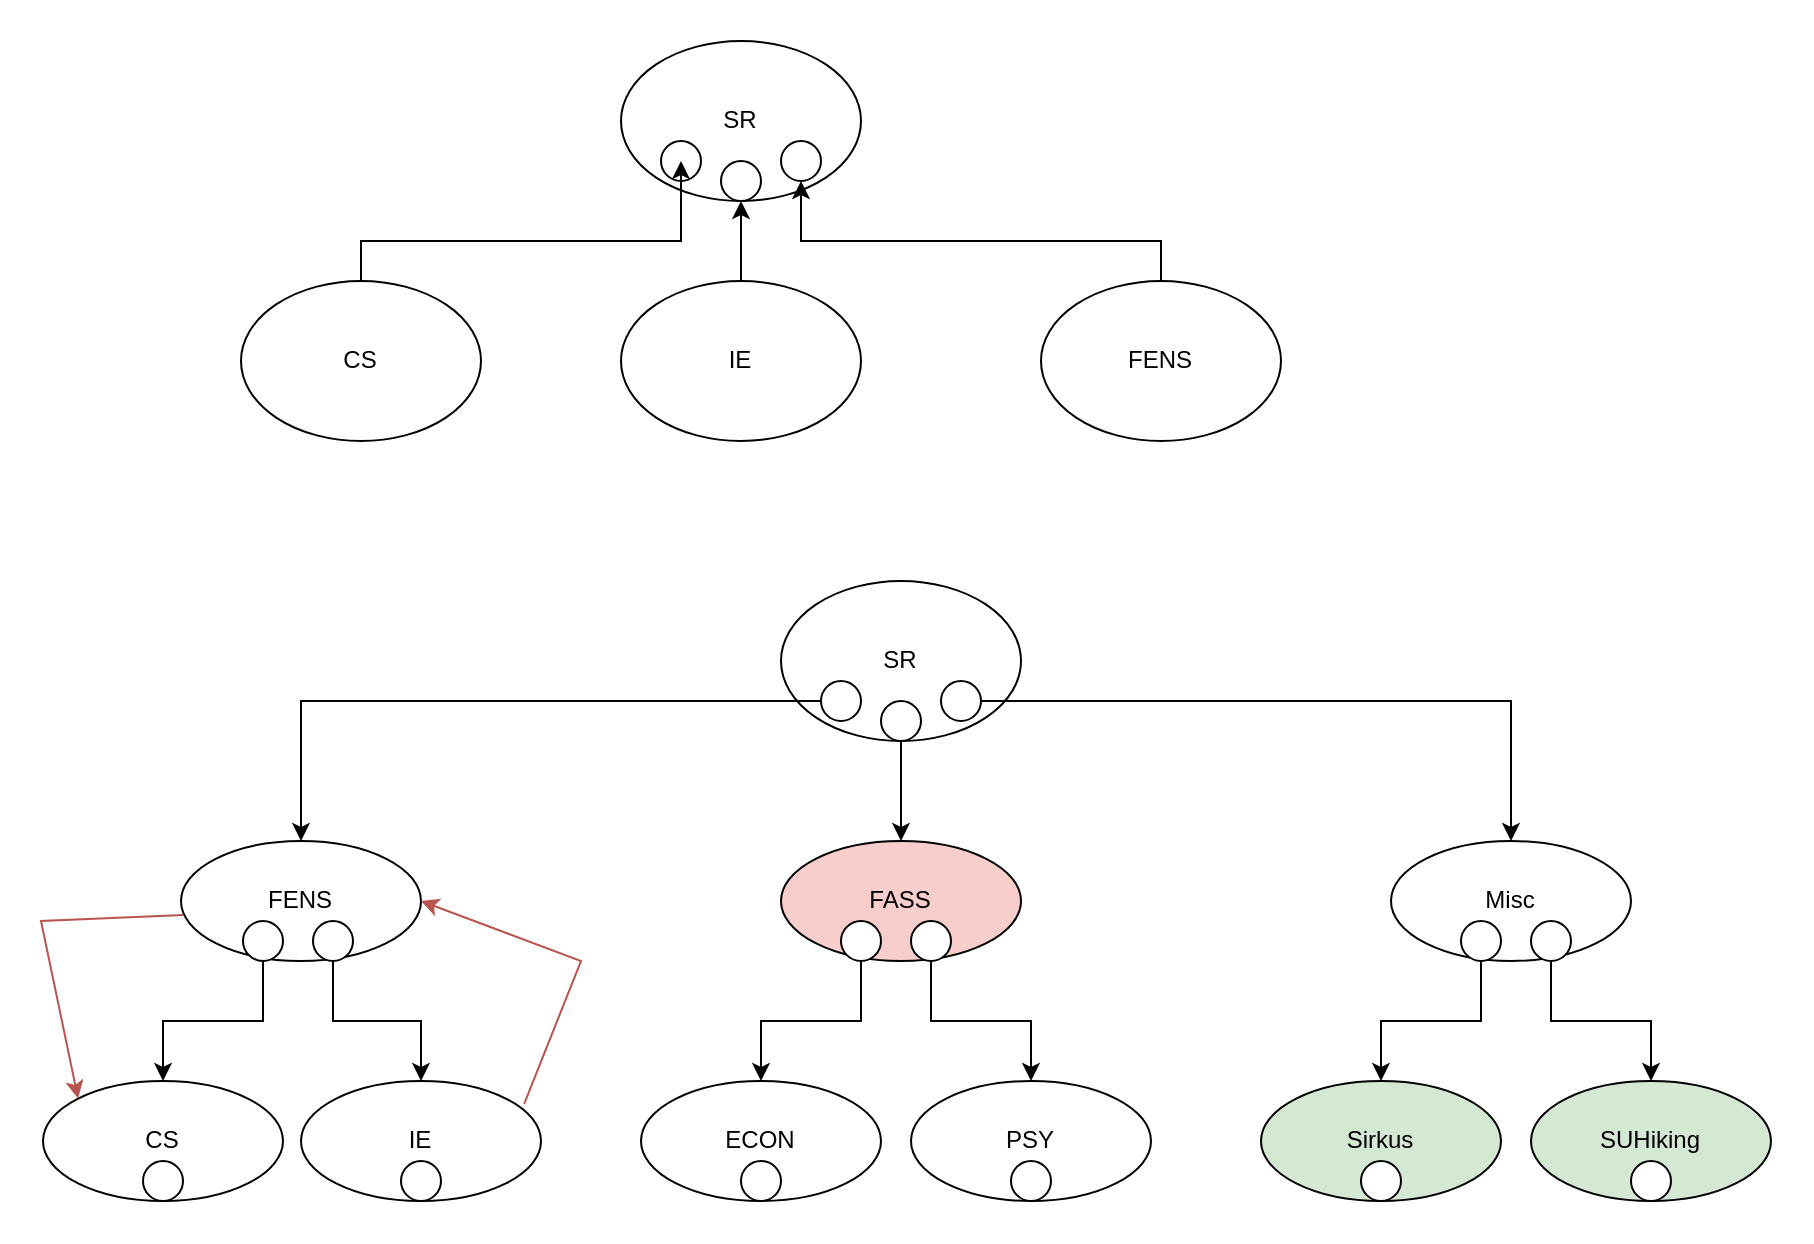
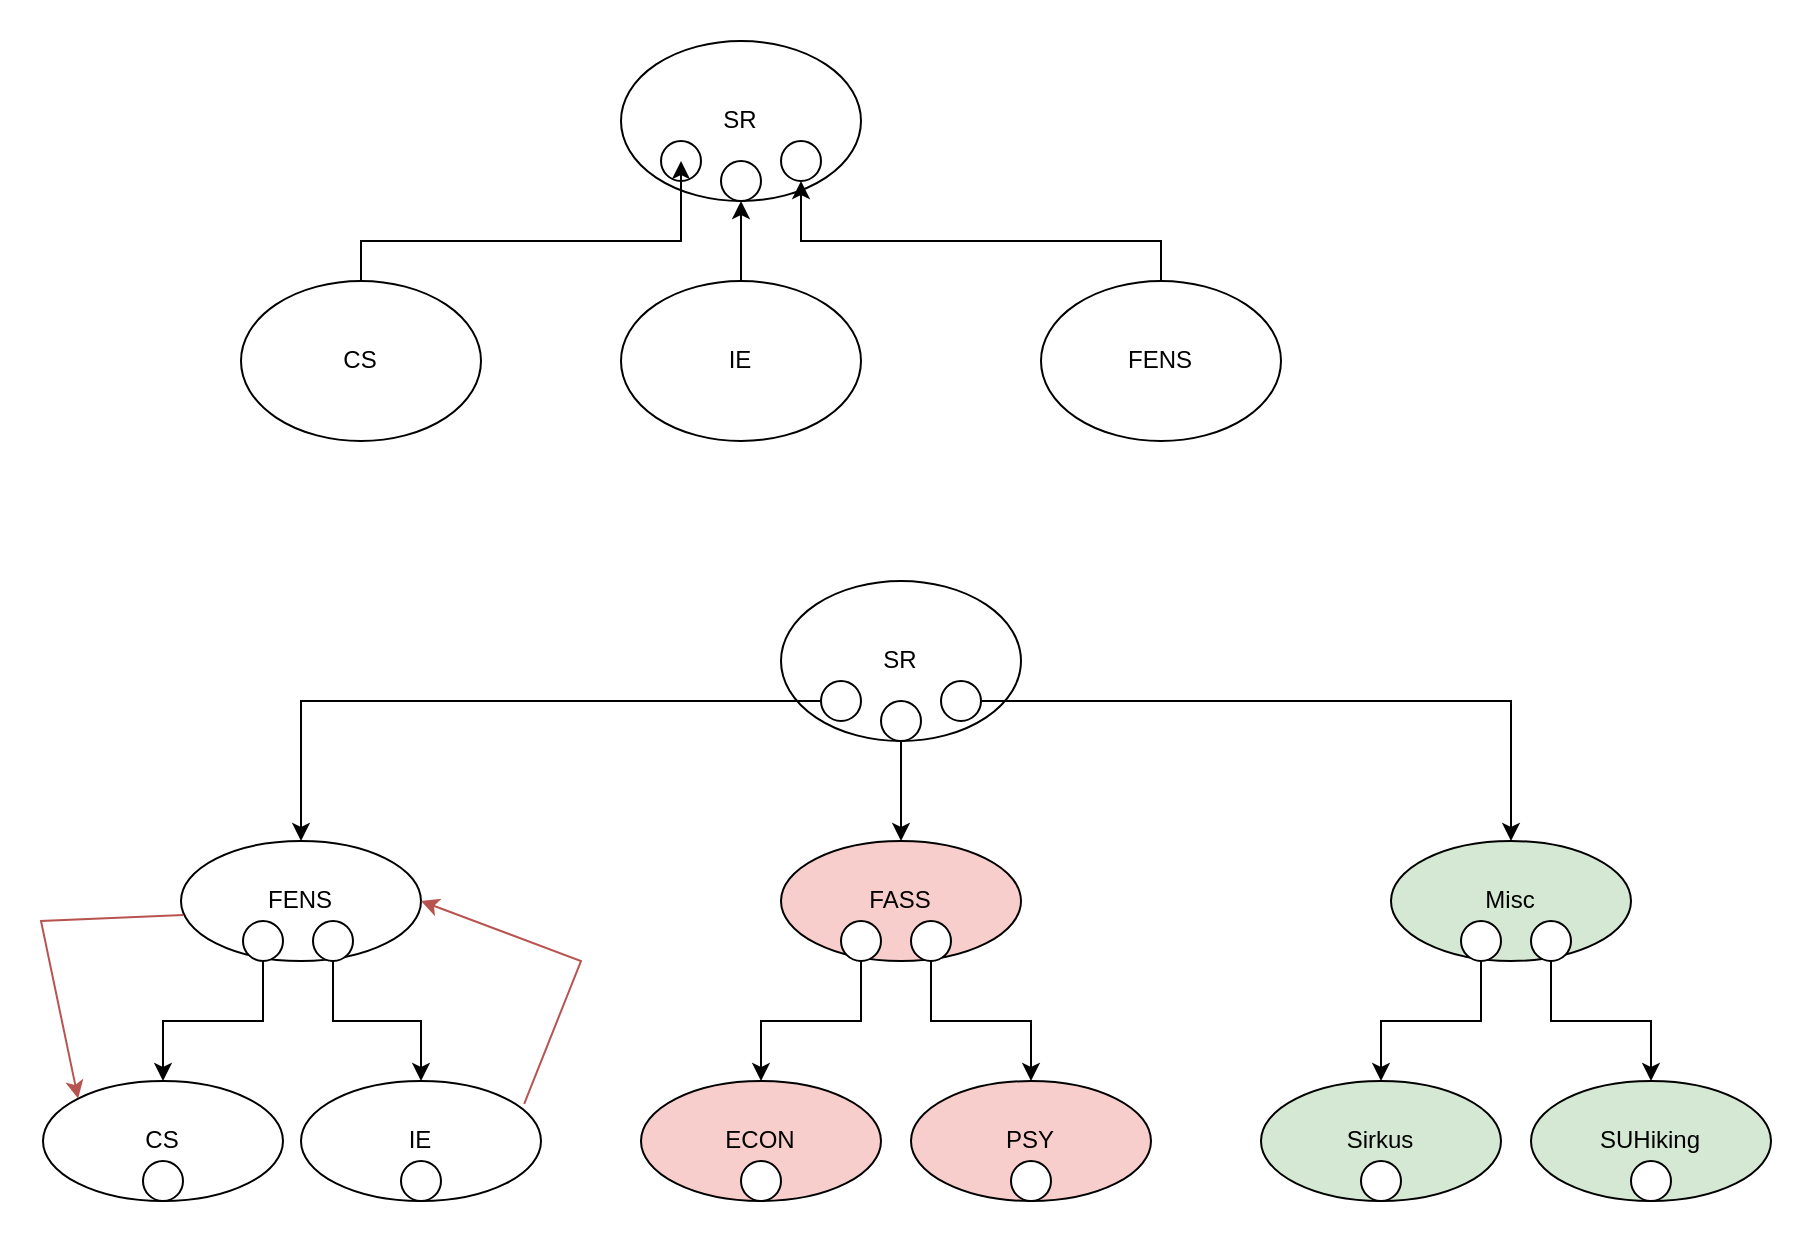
(1511, 901) -> (1511, 901)
(761, 1141) -> (761, 1141)
(1031, 1141) -> (1031, 1141)
